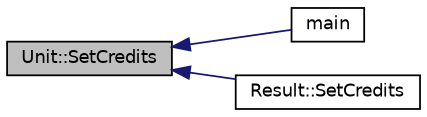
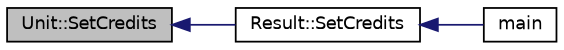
(241, 37) -> (461, 25)
